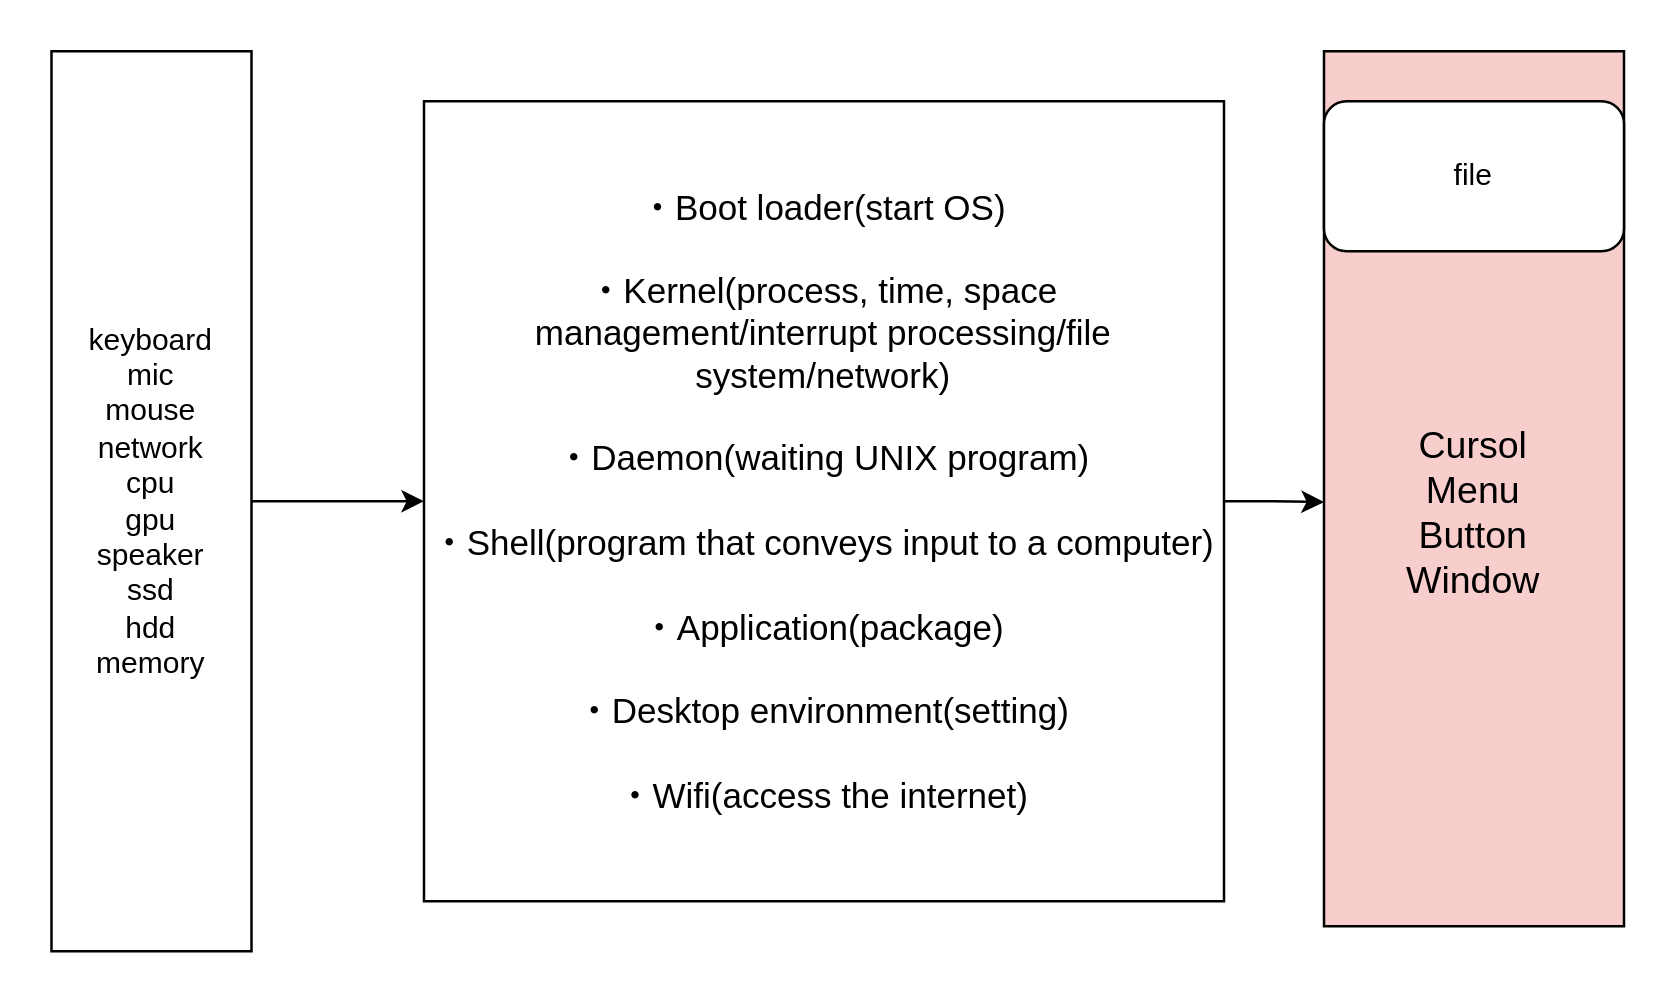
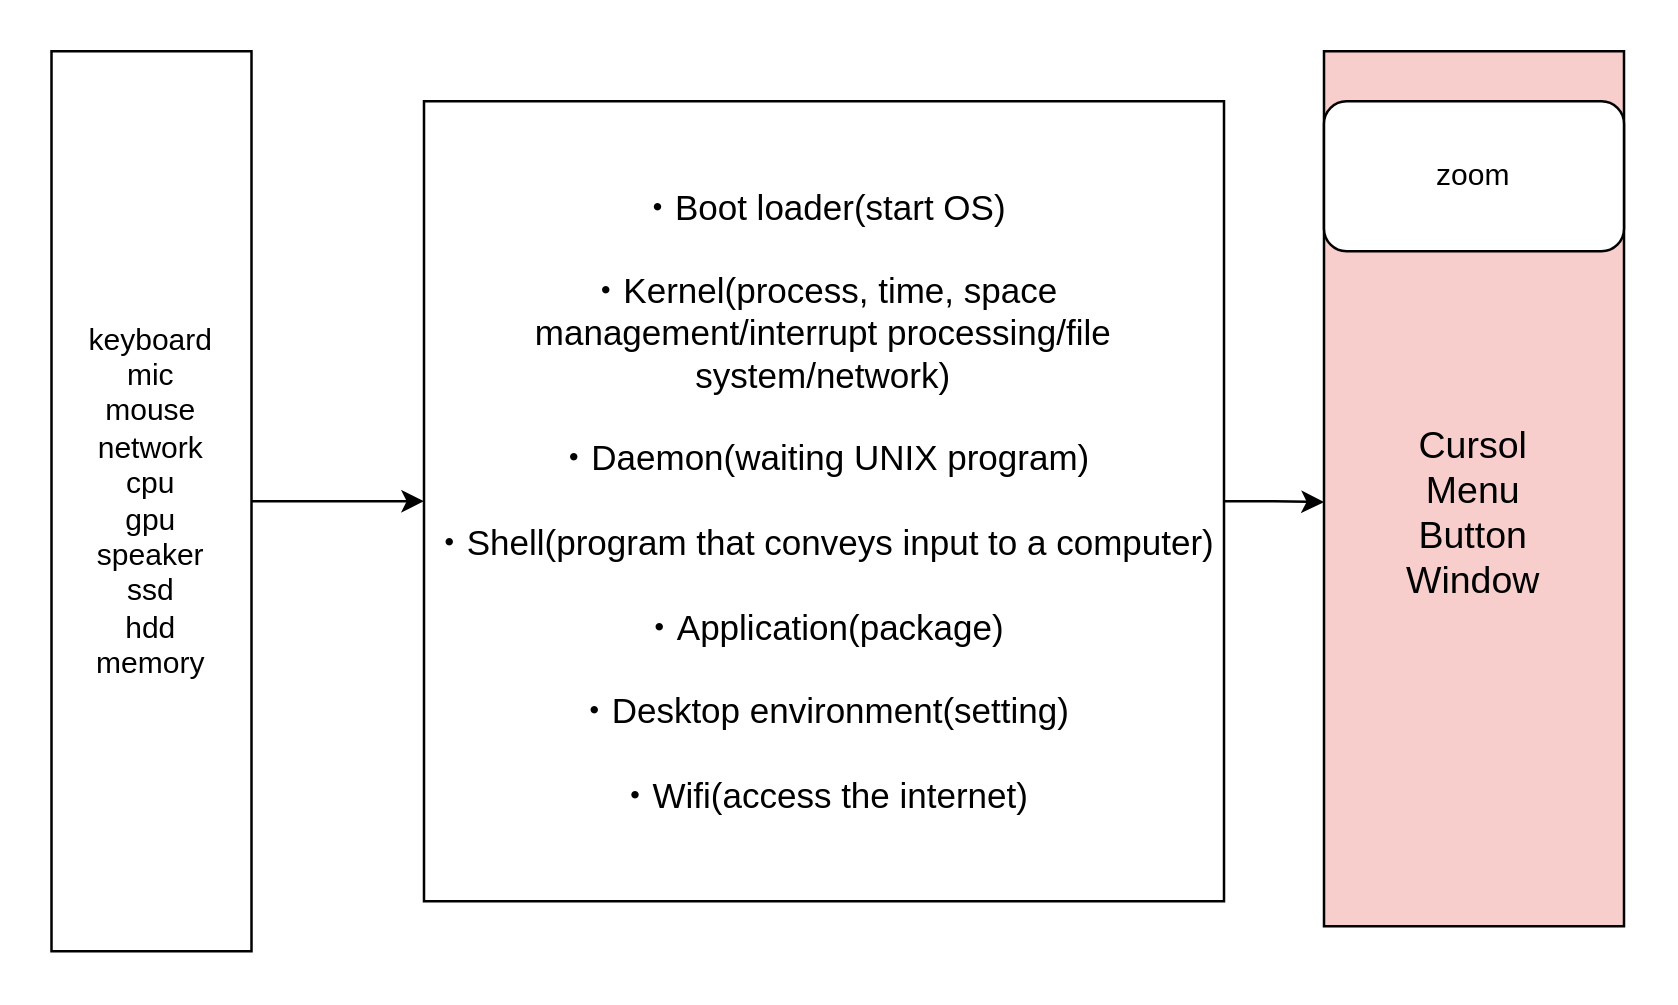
(1474, 176) -> (1474, 176)
